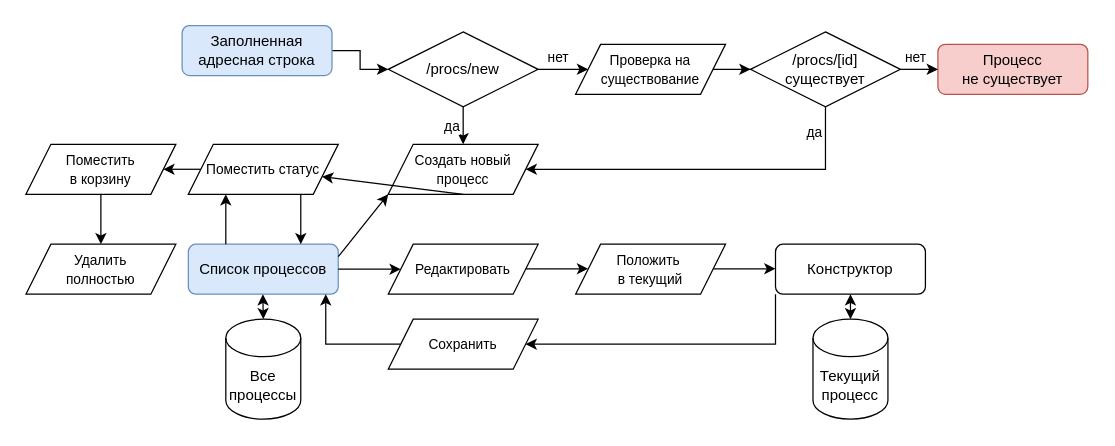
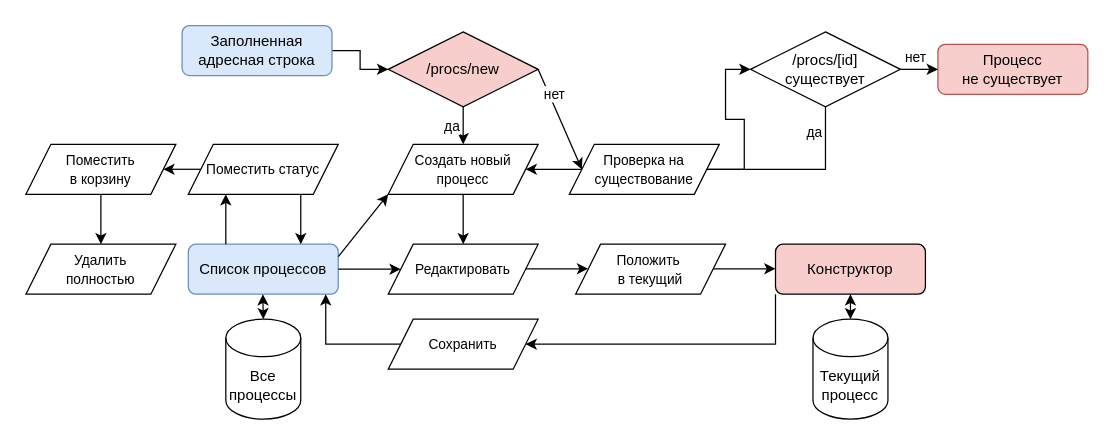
(463, 69) -> (463, 69)
(651, 69) -> (644, 169)
(396, 186) -> (463, 215)
(851, 269) -> (851, 269)
